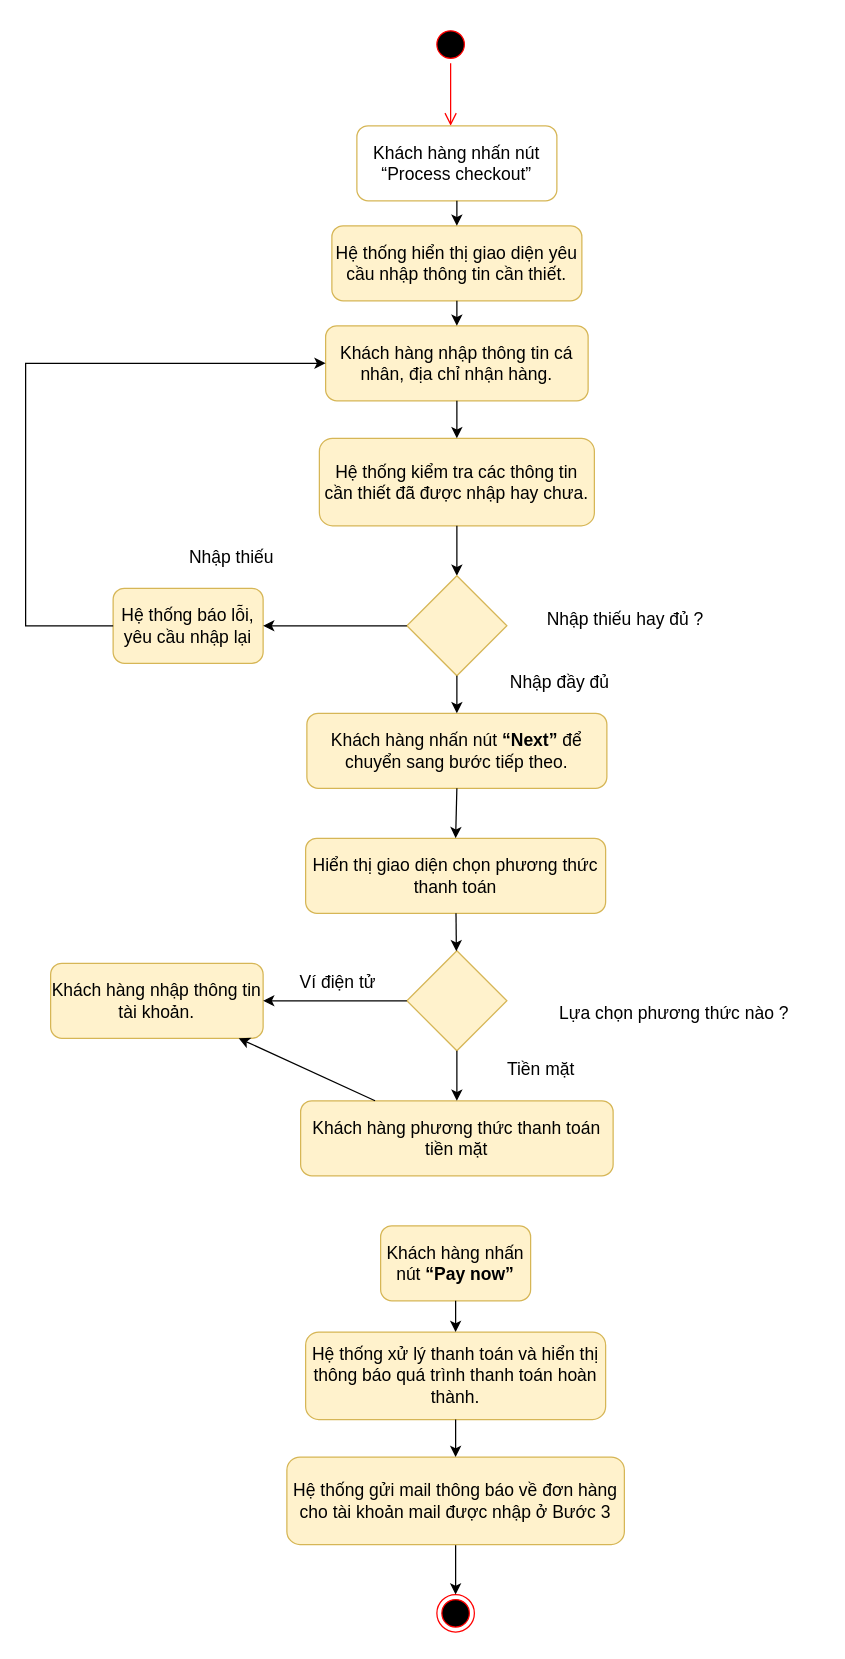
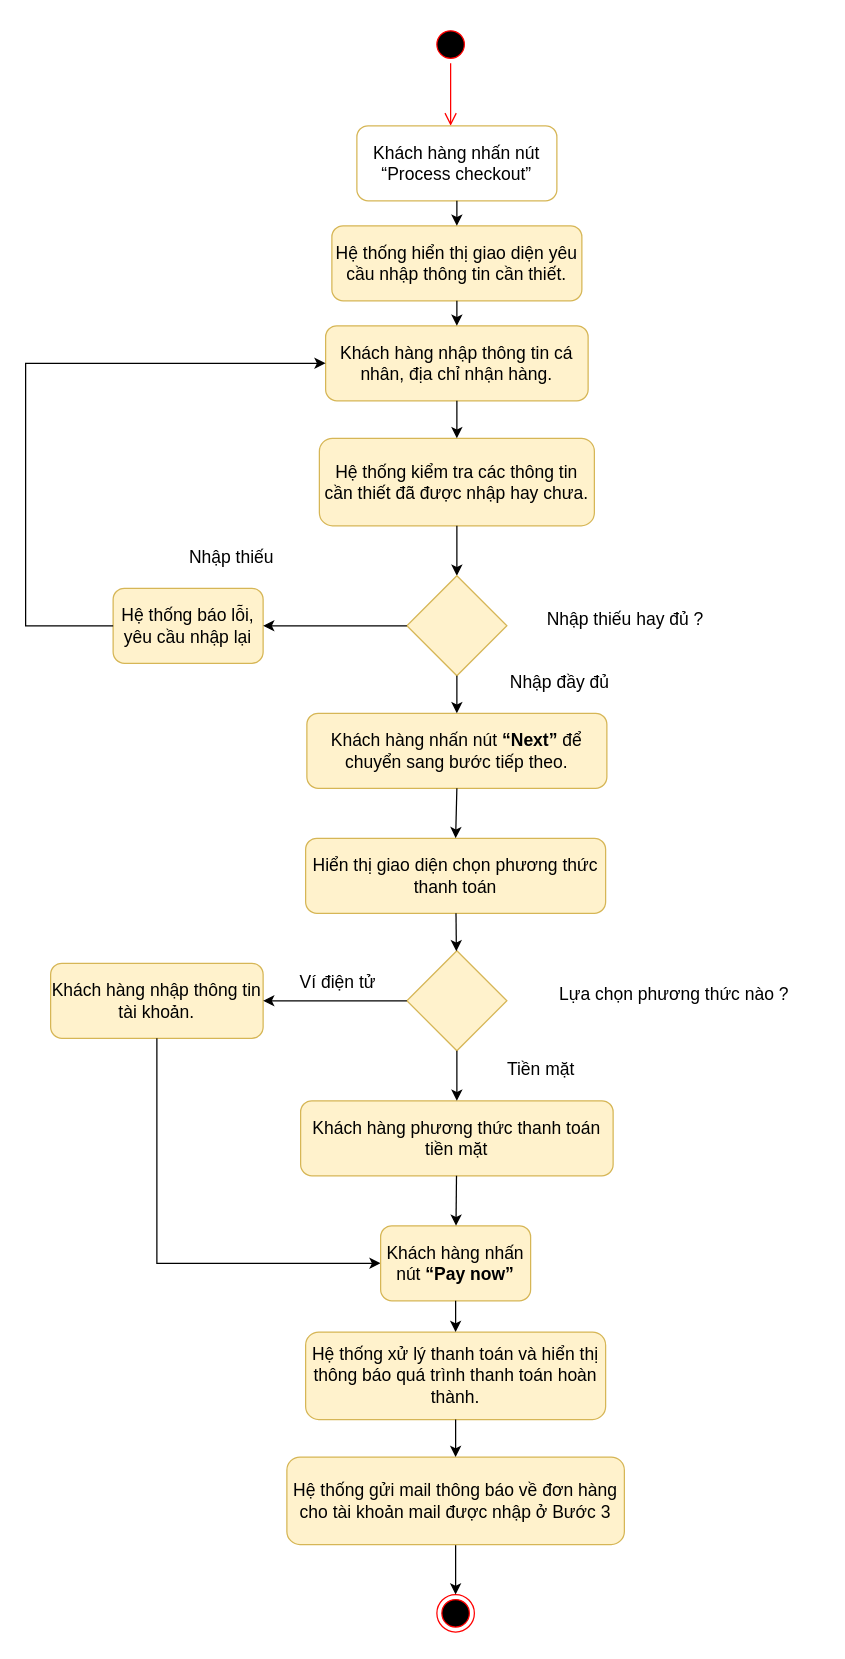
(674, 1013) -> (674, 994)
(310, 1071) -> (456, 1197)
none -> (157, 1258)
